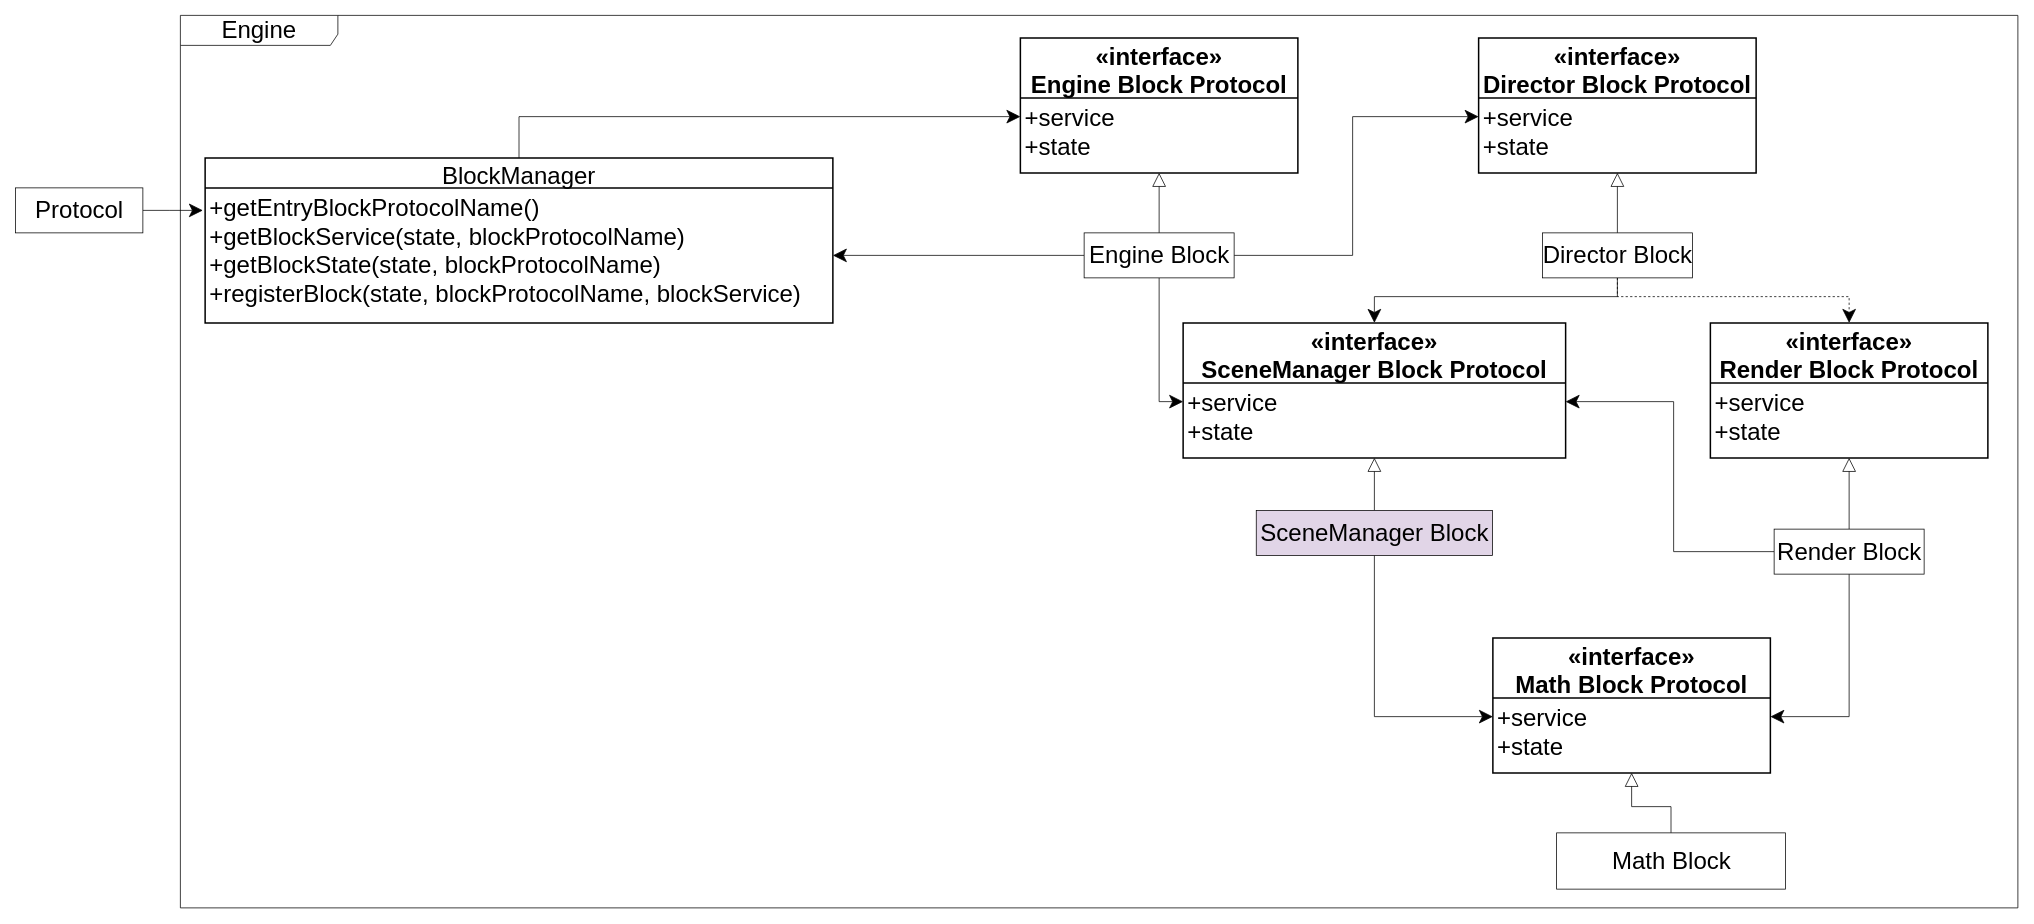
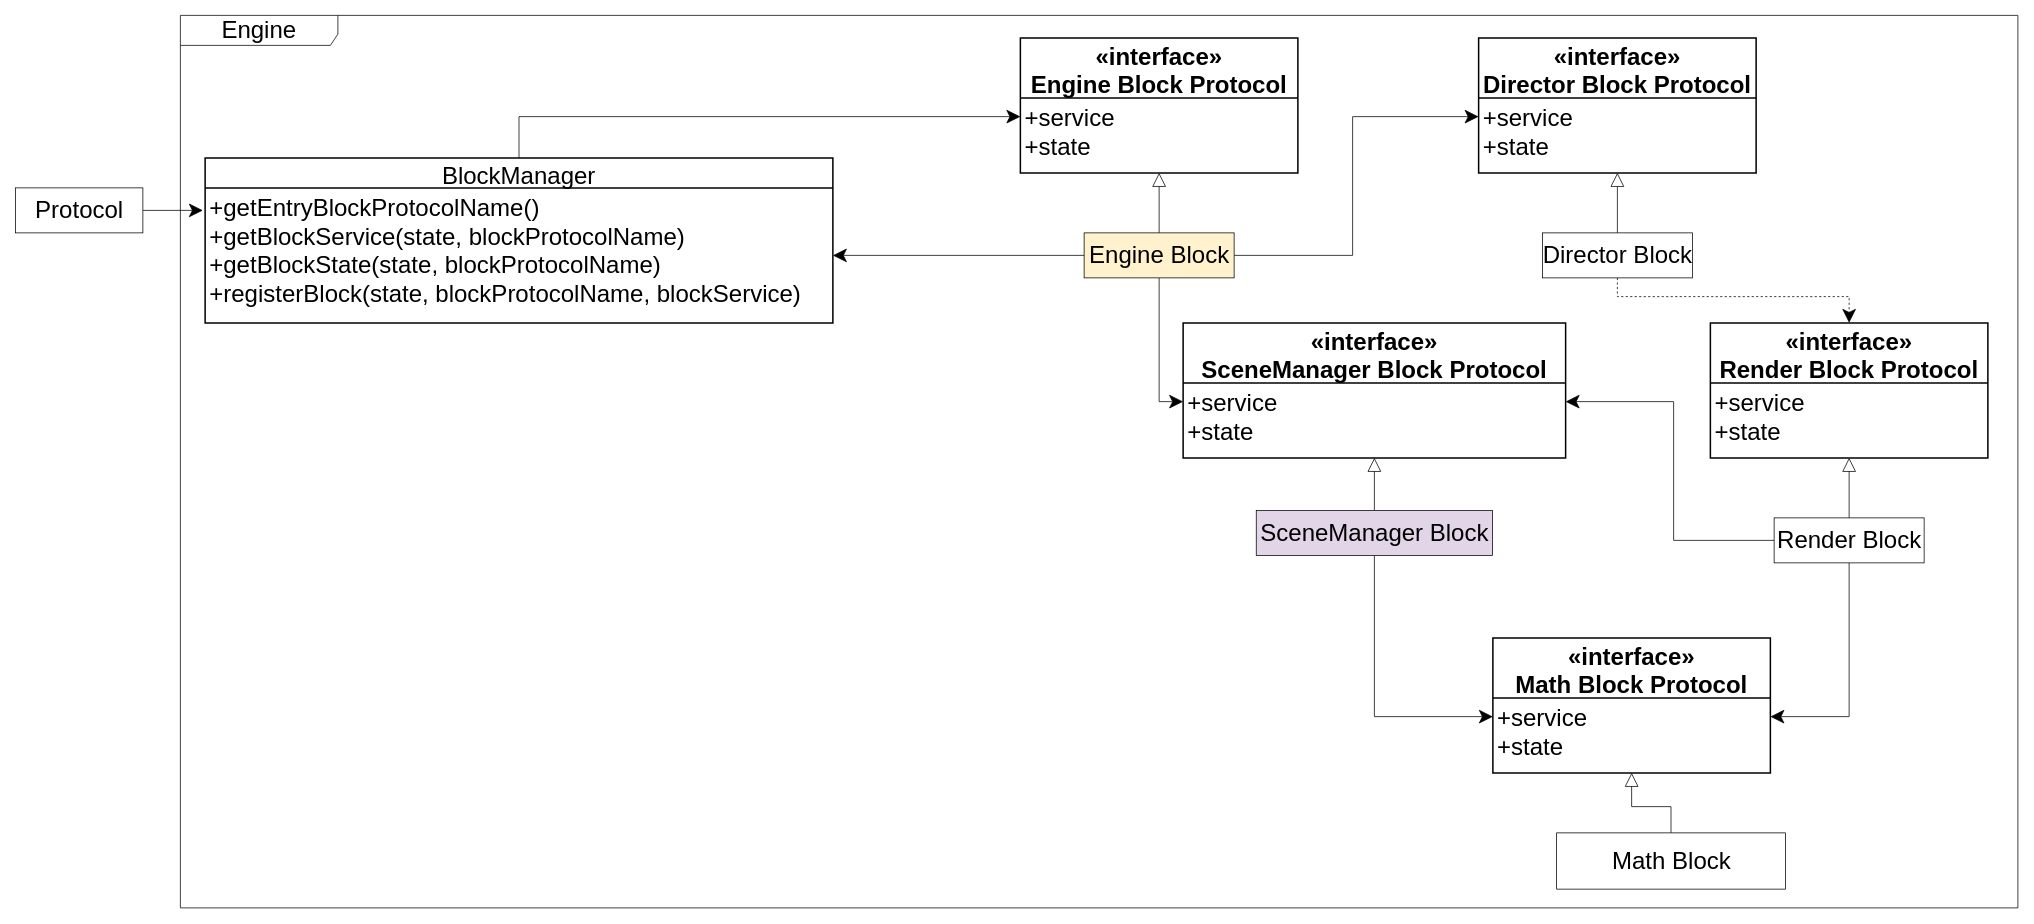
(1159, 255) -> (1159, 255)
(1488, 297) -> none
(1849, 552) -> (1849, 540)
